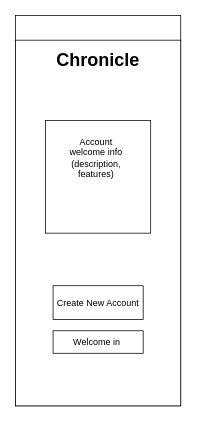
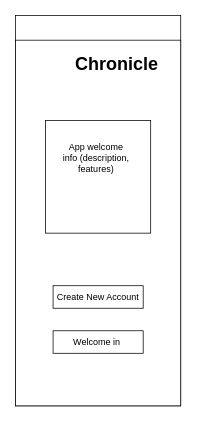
(98, 60) -> (117, 64)
(96, 158) -> (96, 158)
(98, 302) -> (98, 297)
